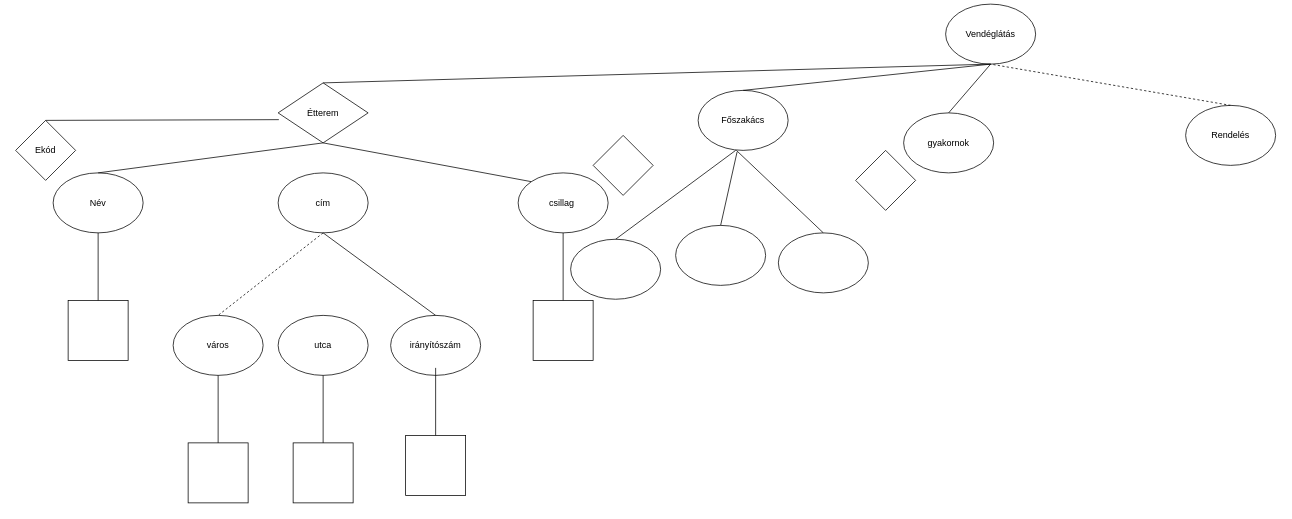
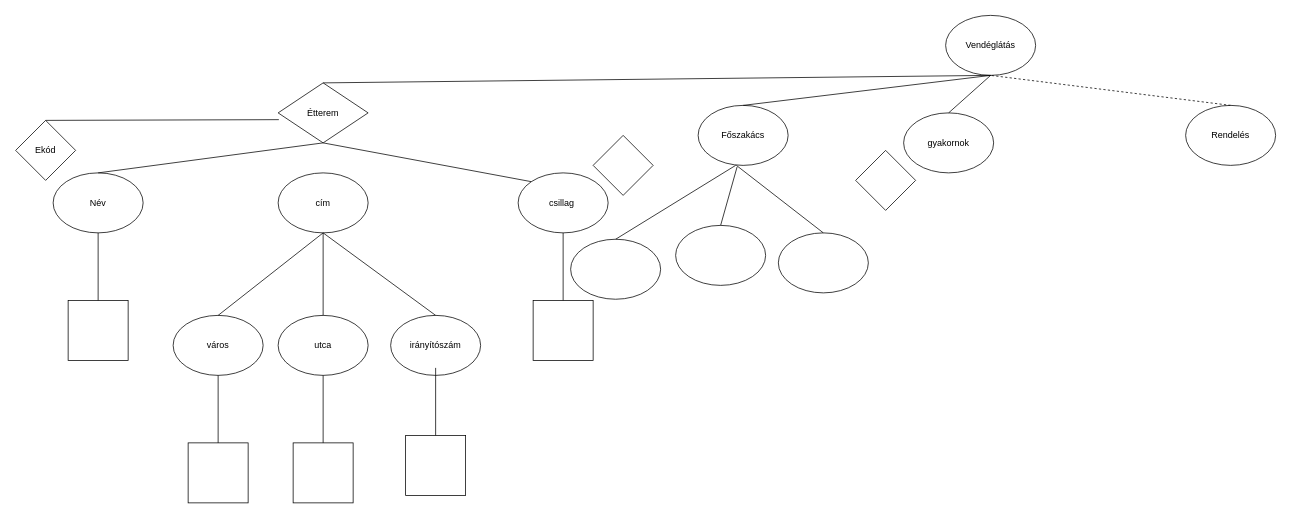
(990, 34) -> (990, 45)
(743, 120) -> (743, 135)
(269, 275) -> (269, 275)
none -> (323, 275)
